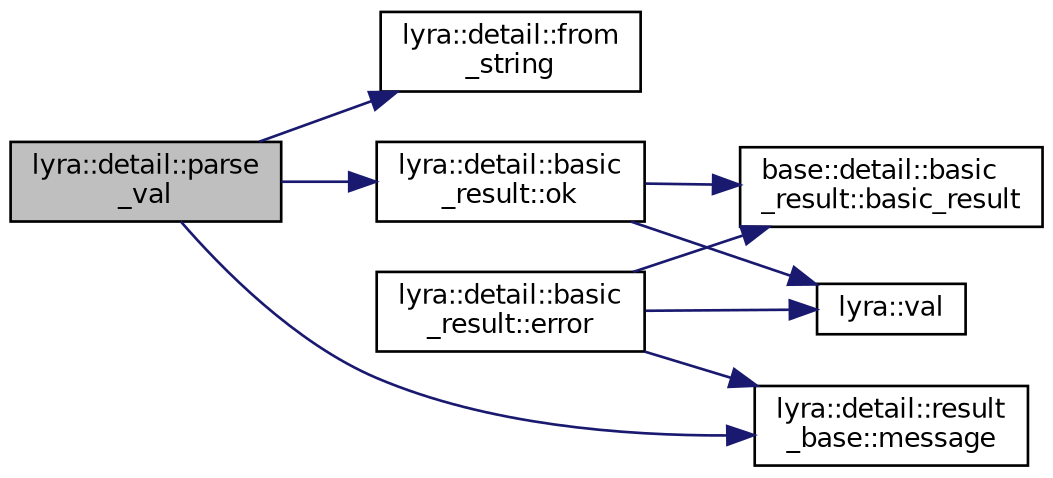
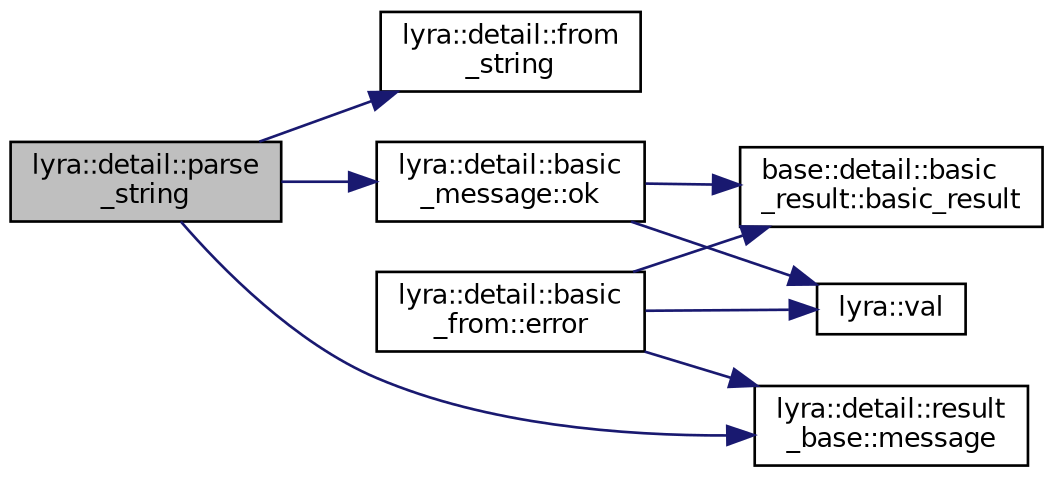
(146, 182) -> (146, 182)
(511, 182) -> (511, 182)
(511, 312) -> (511, 312)
